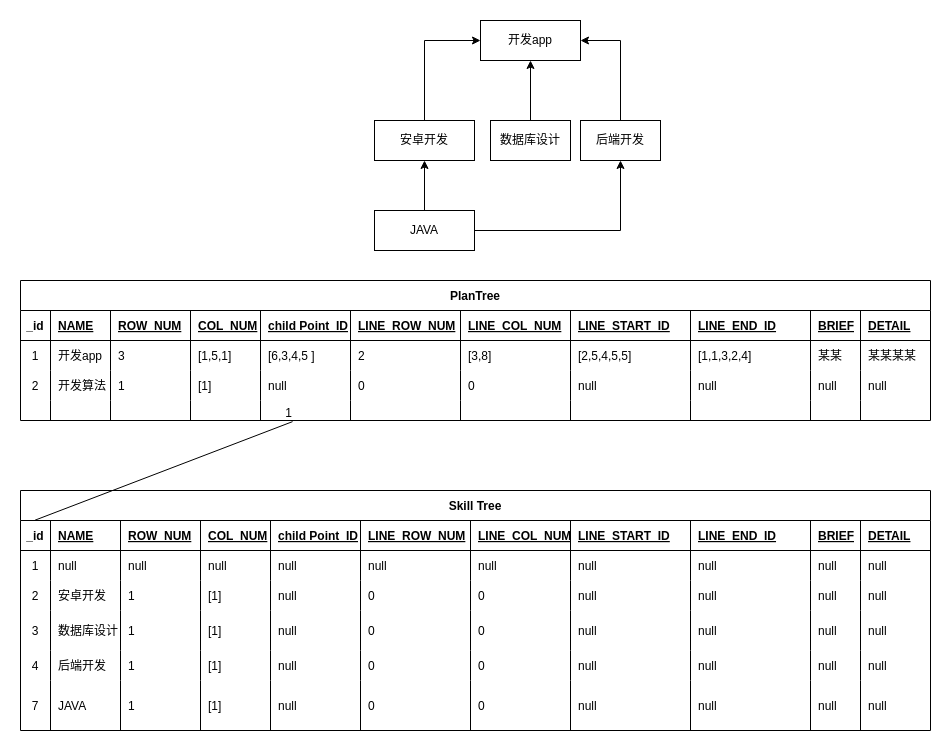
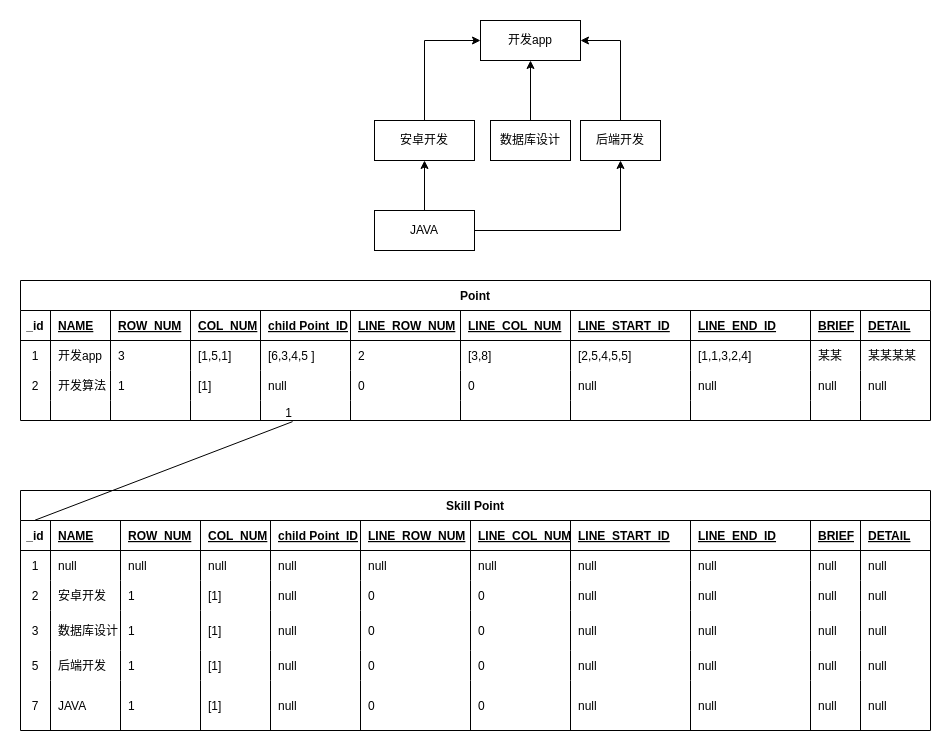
(475, 296) -> (475, 296)
(475, 506) -> (475, 506)
(35, 666) -> (35, 666)
